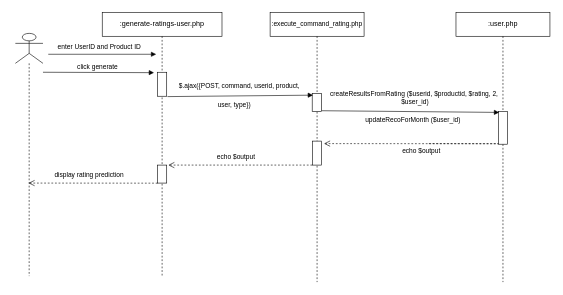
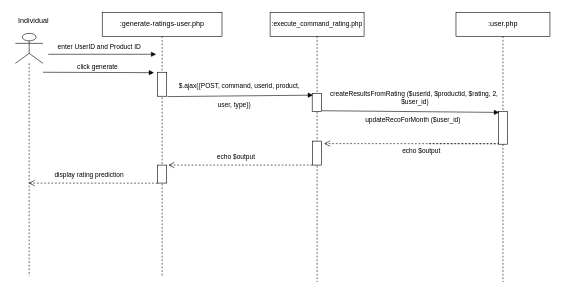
none -> (33, 21)
